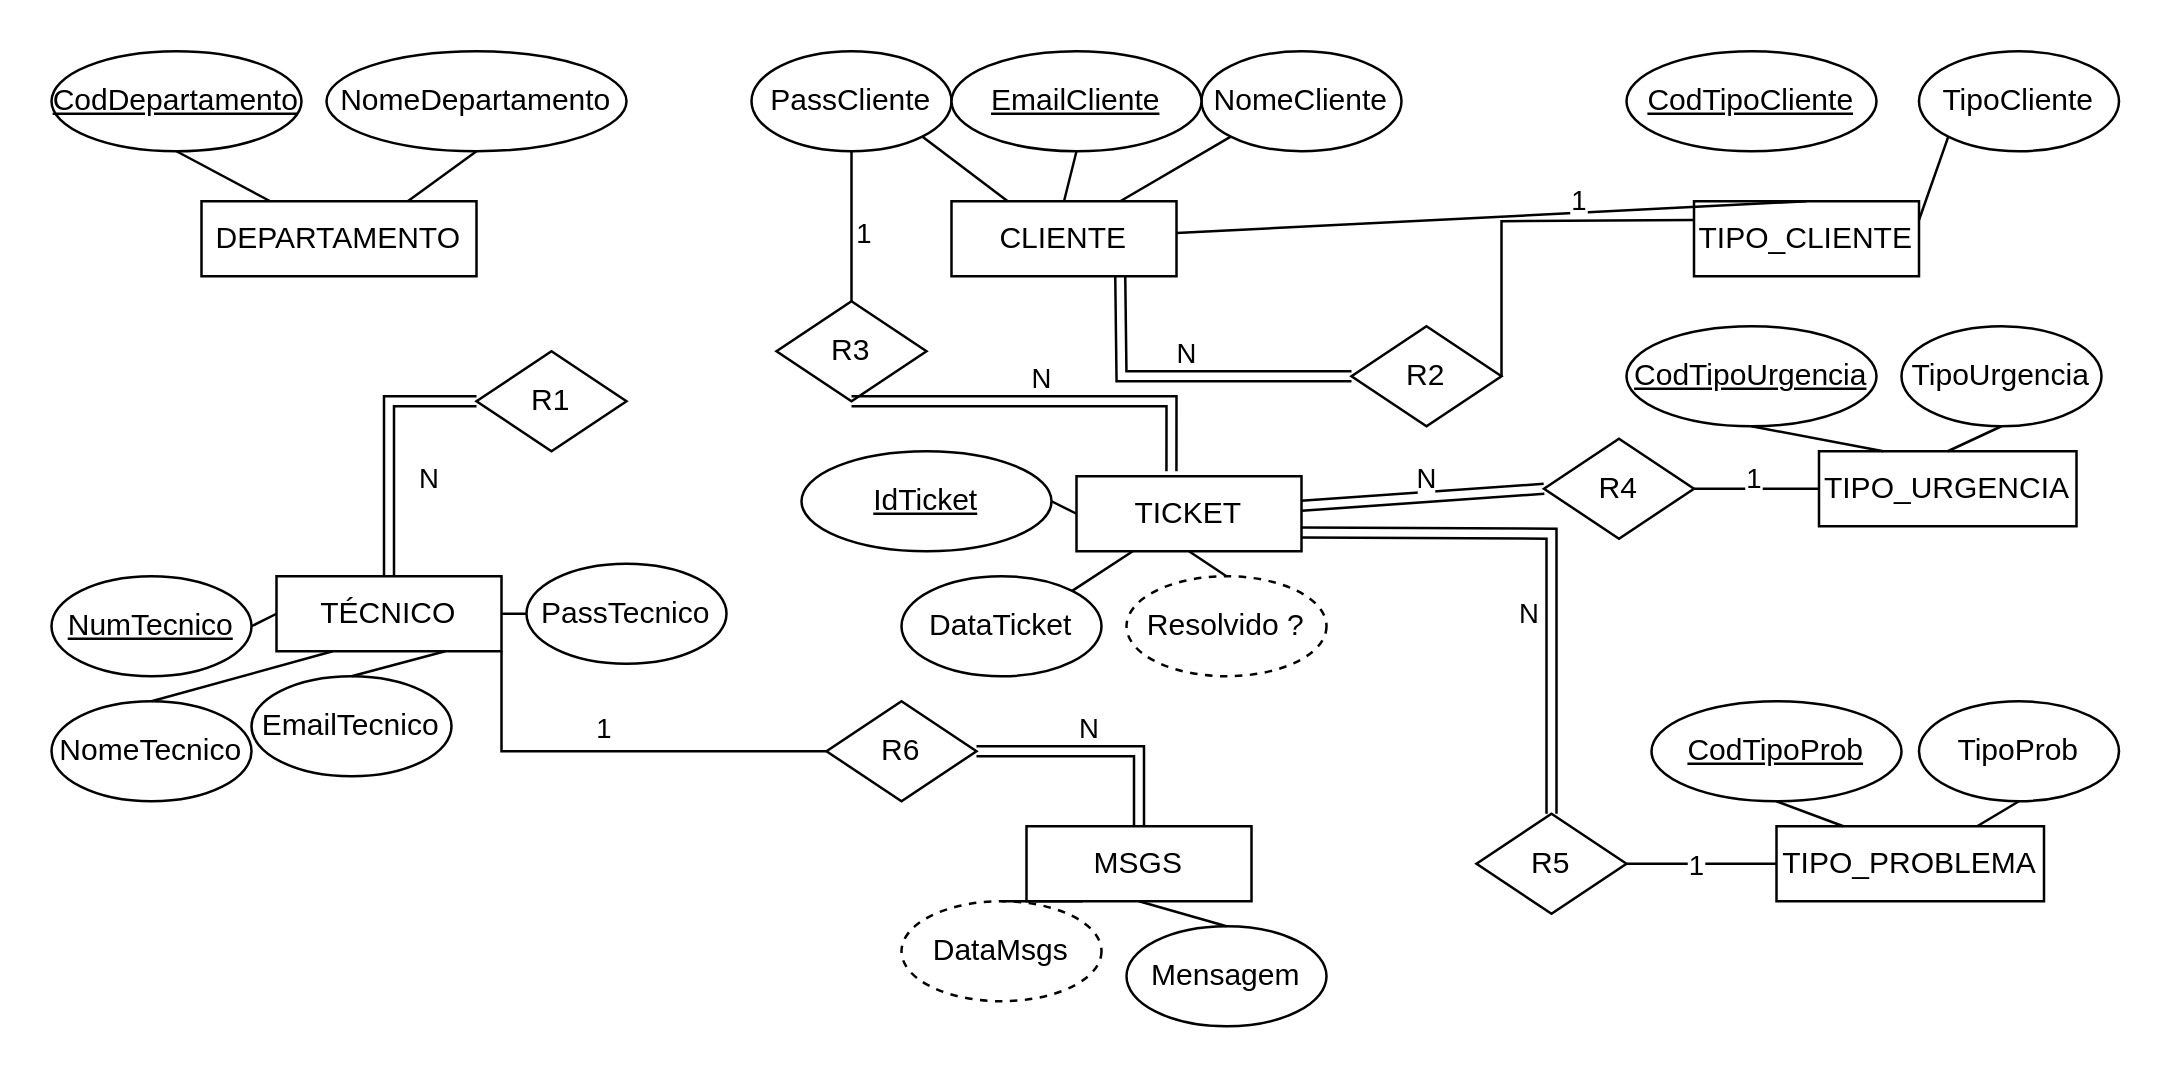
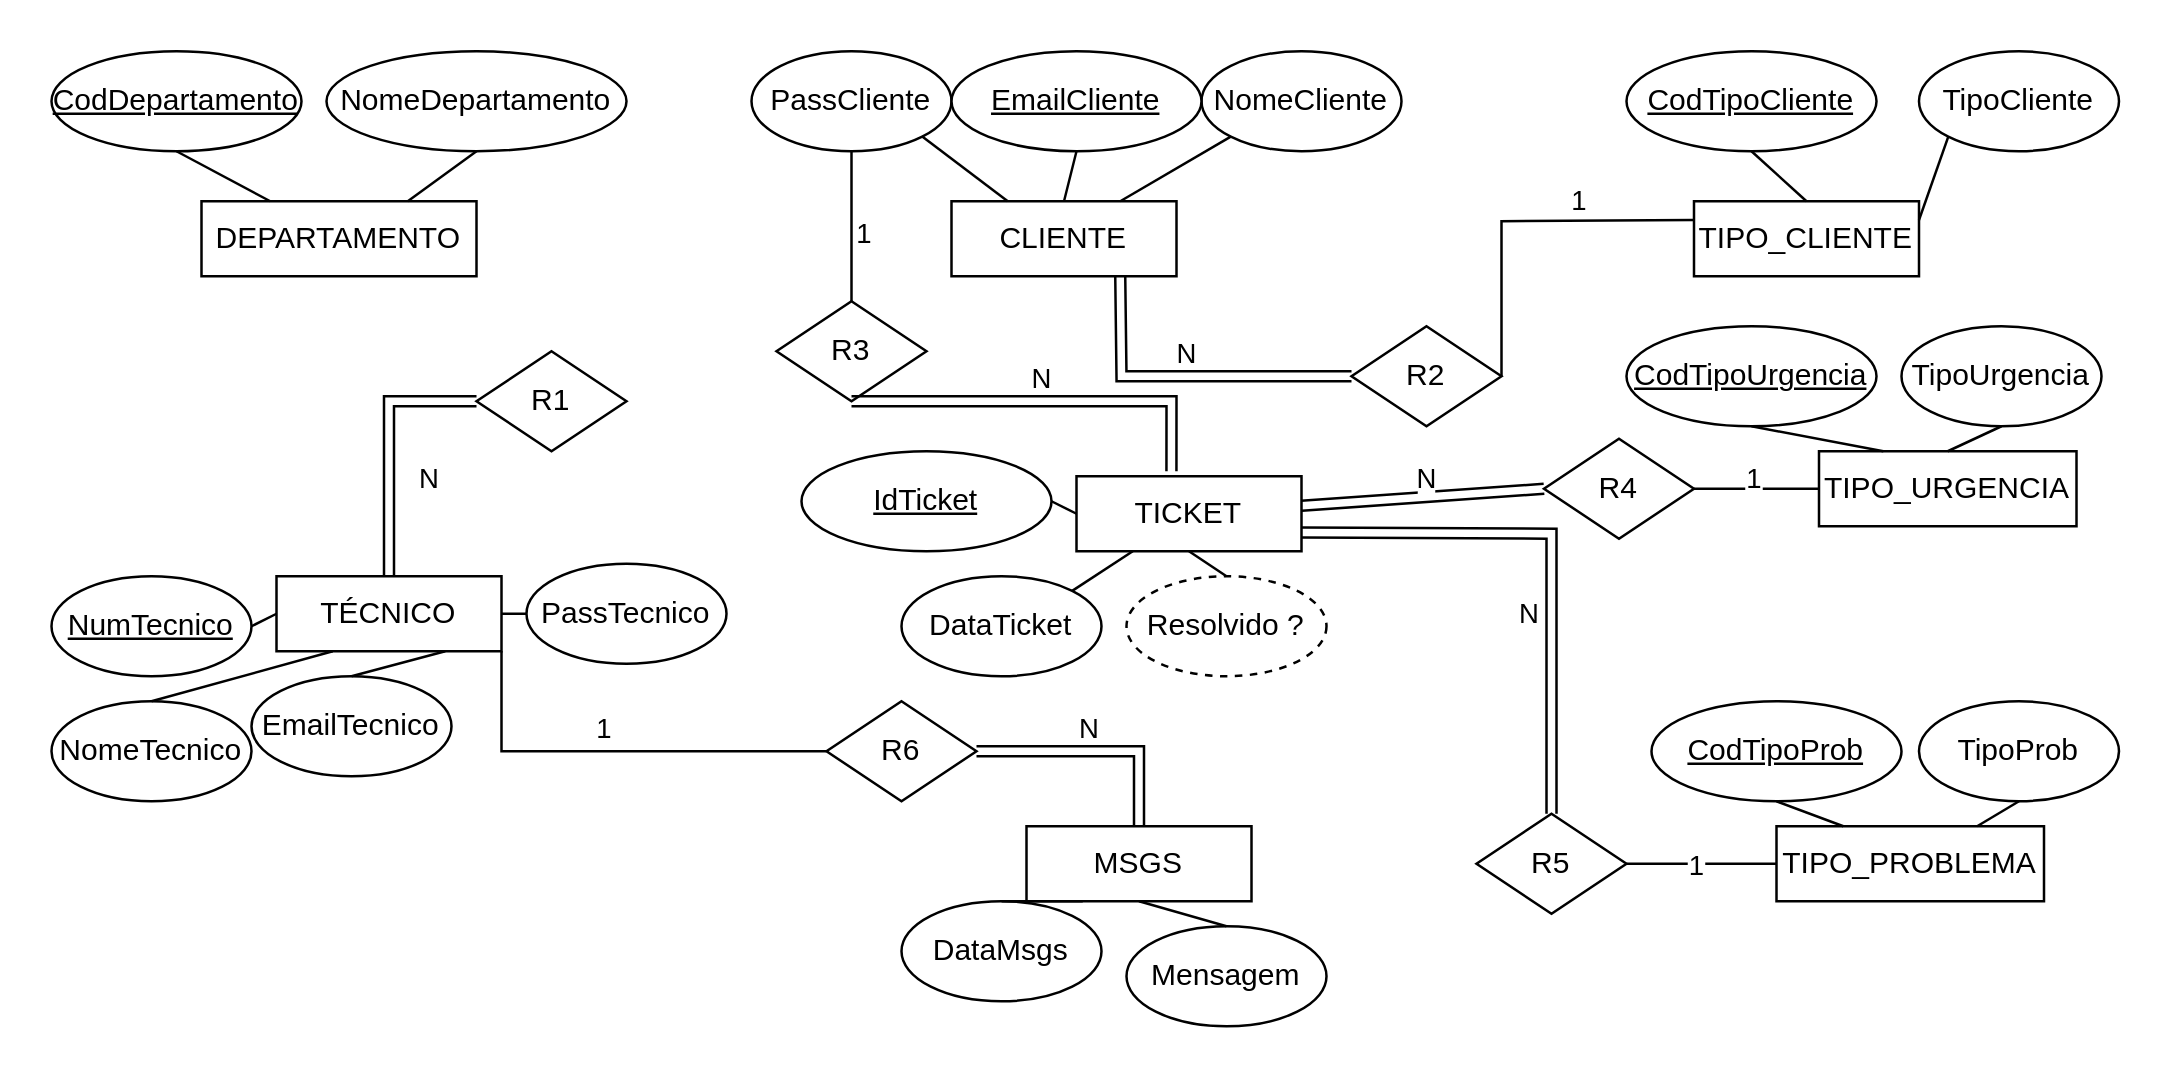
(1374, 223) -> (1779, 176)
(1001, 951) -> (1001, 951)
